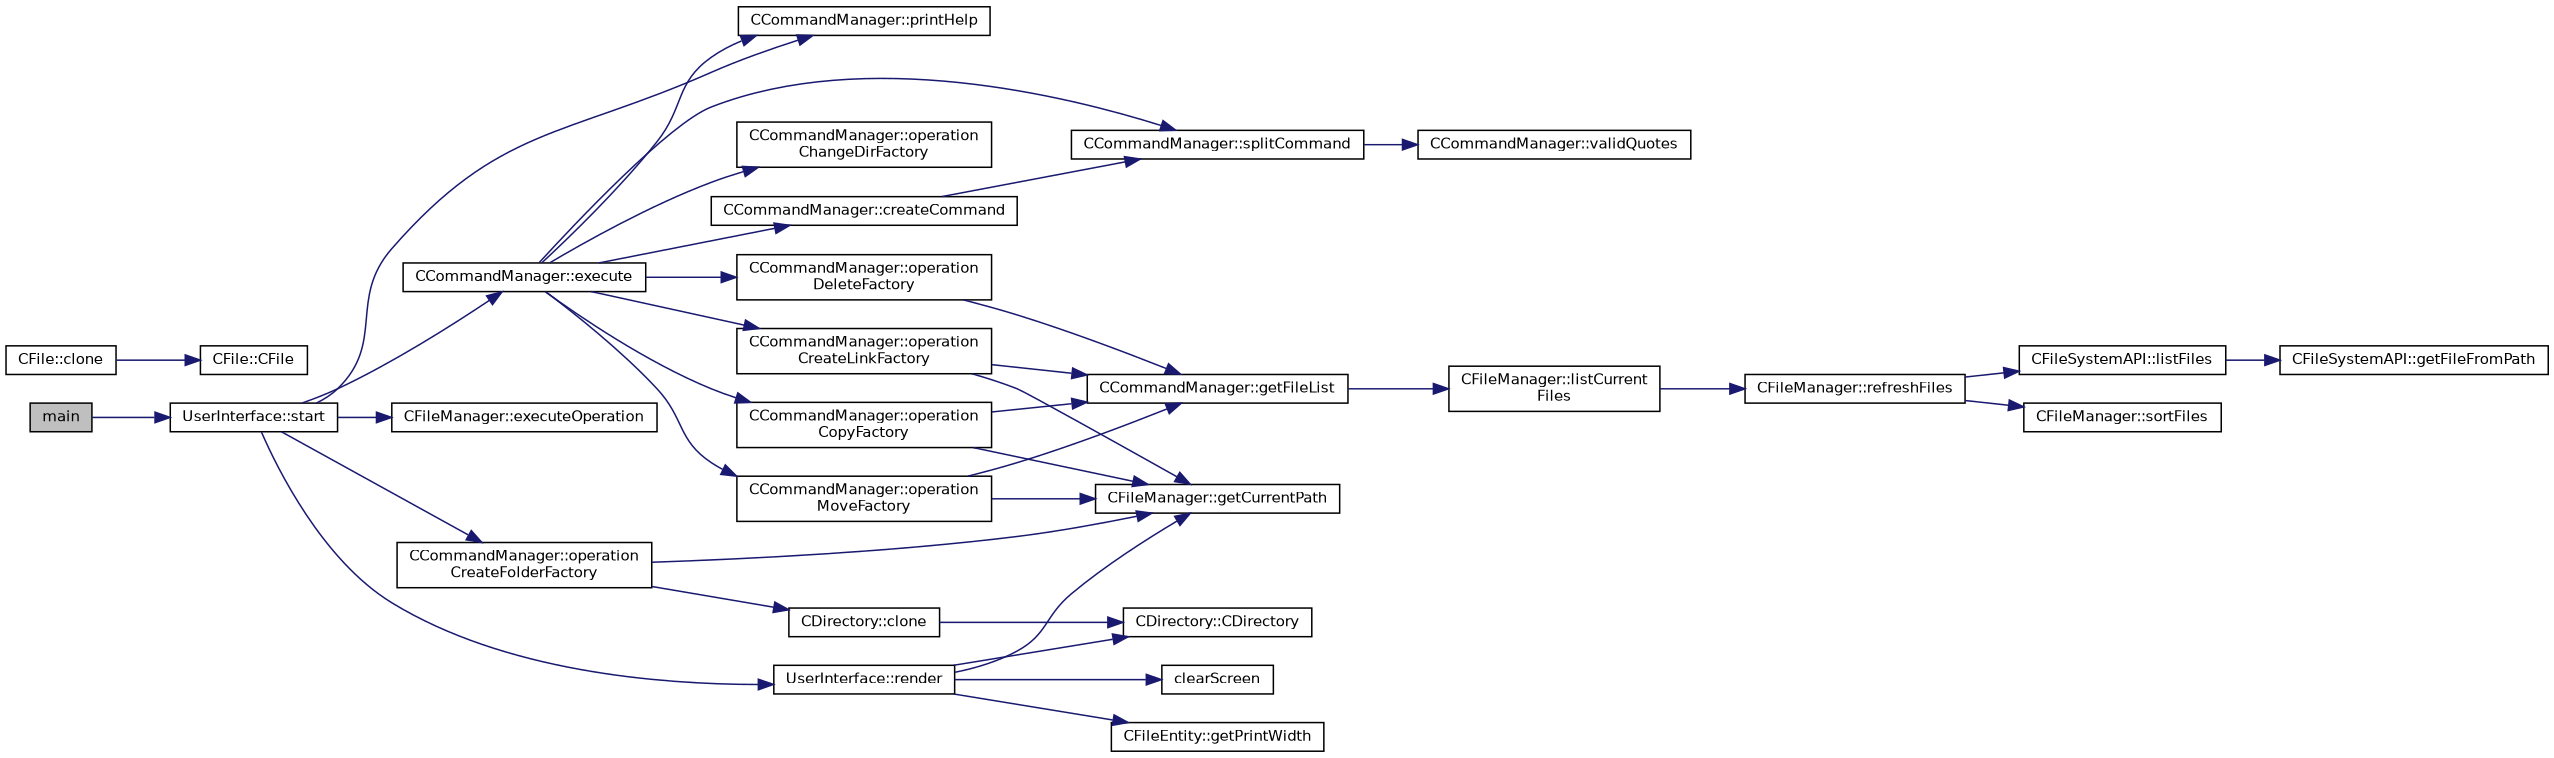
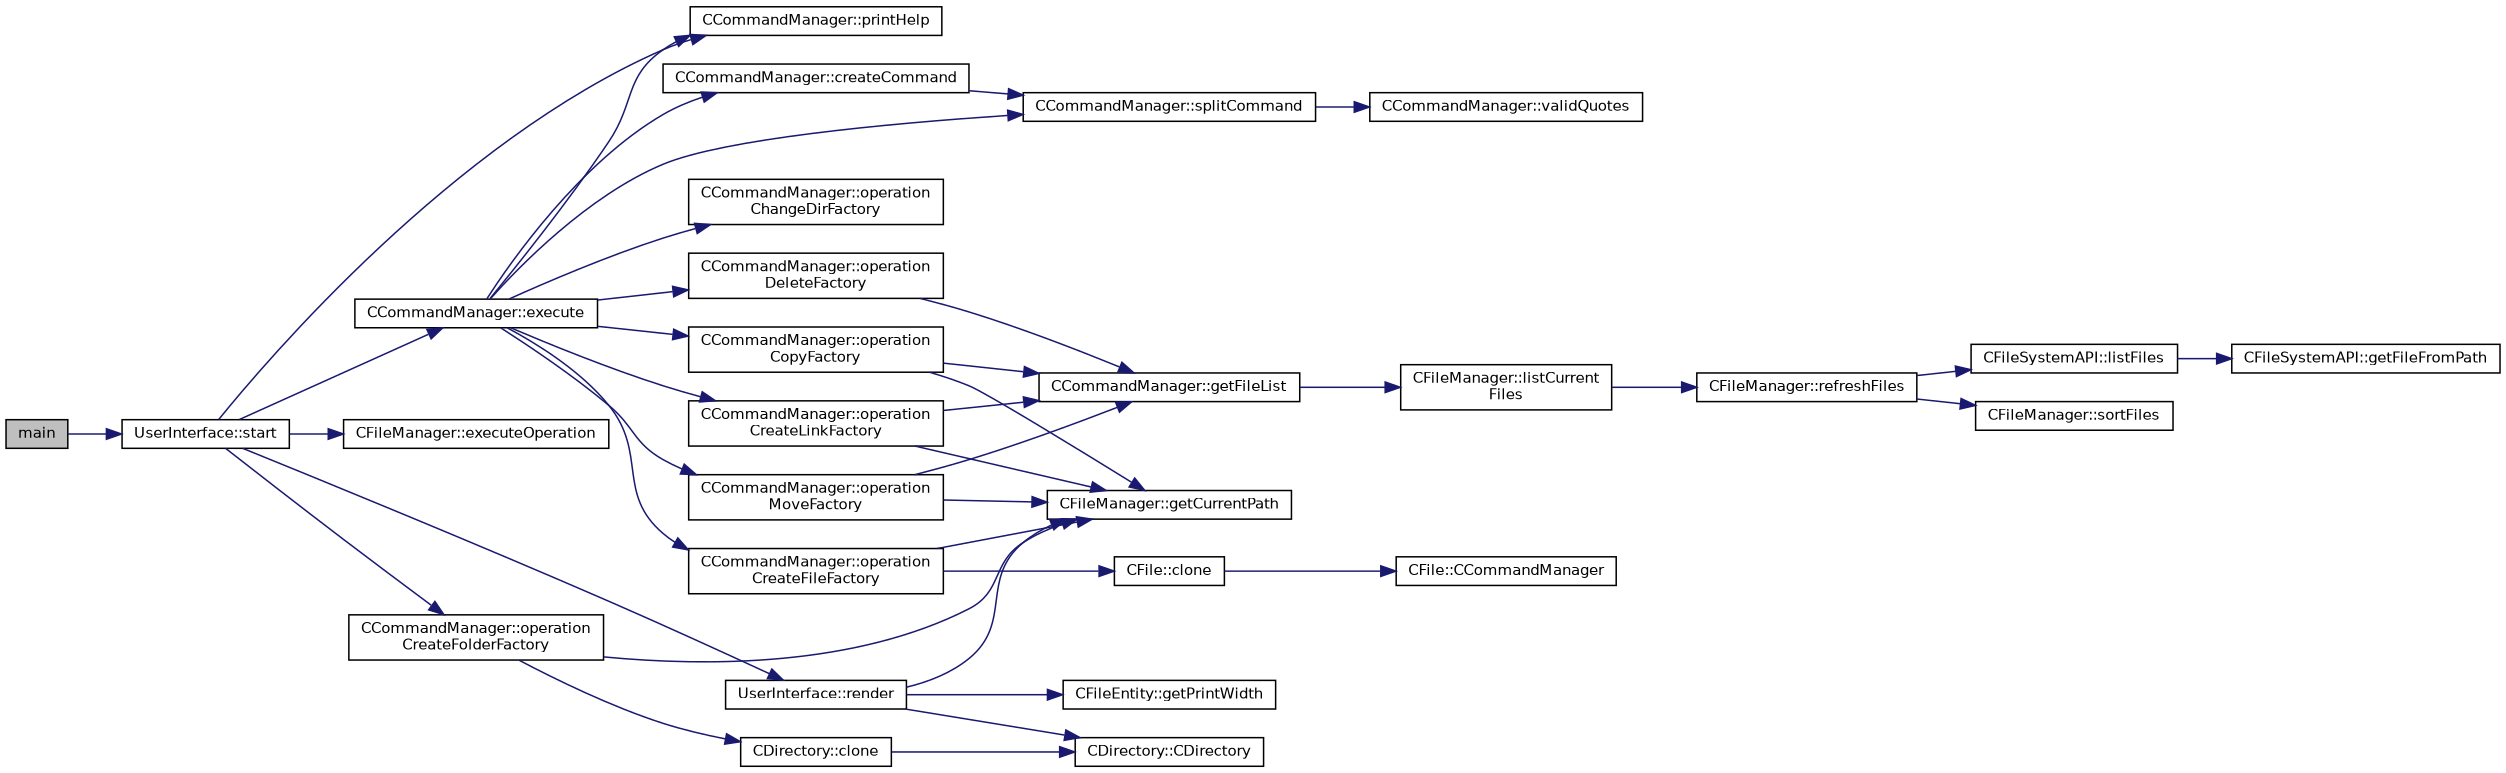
(254, 360) -> (1506, 571)
none -> (816, 571)
(1218, 680) -> none
